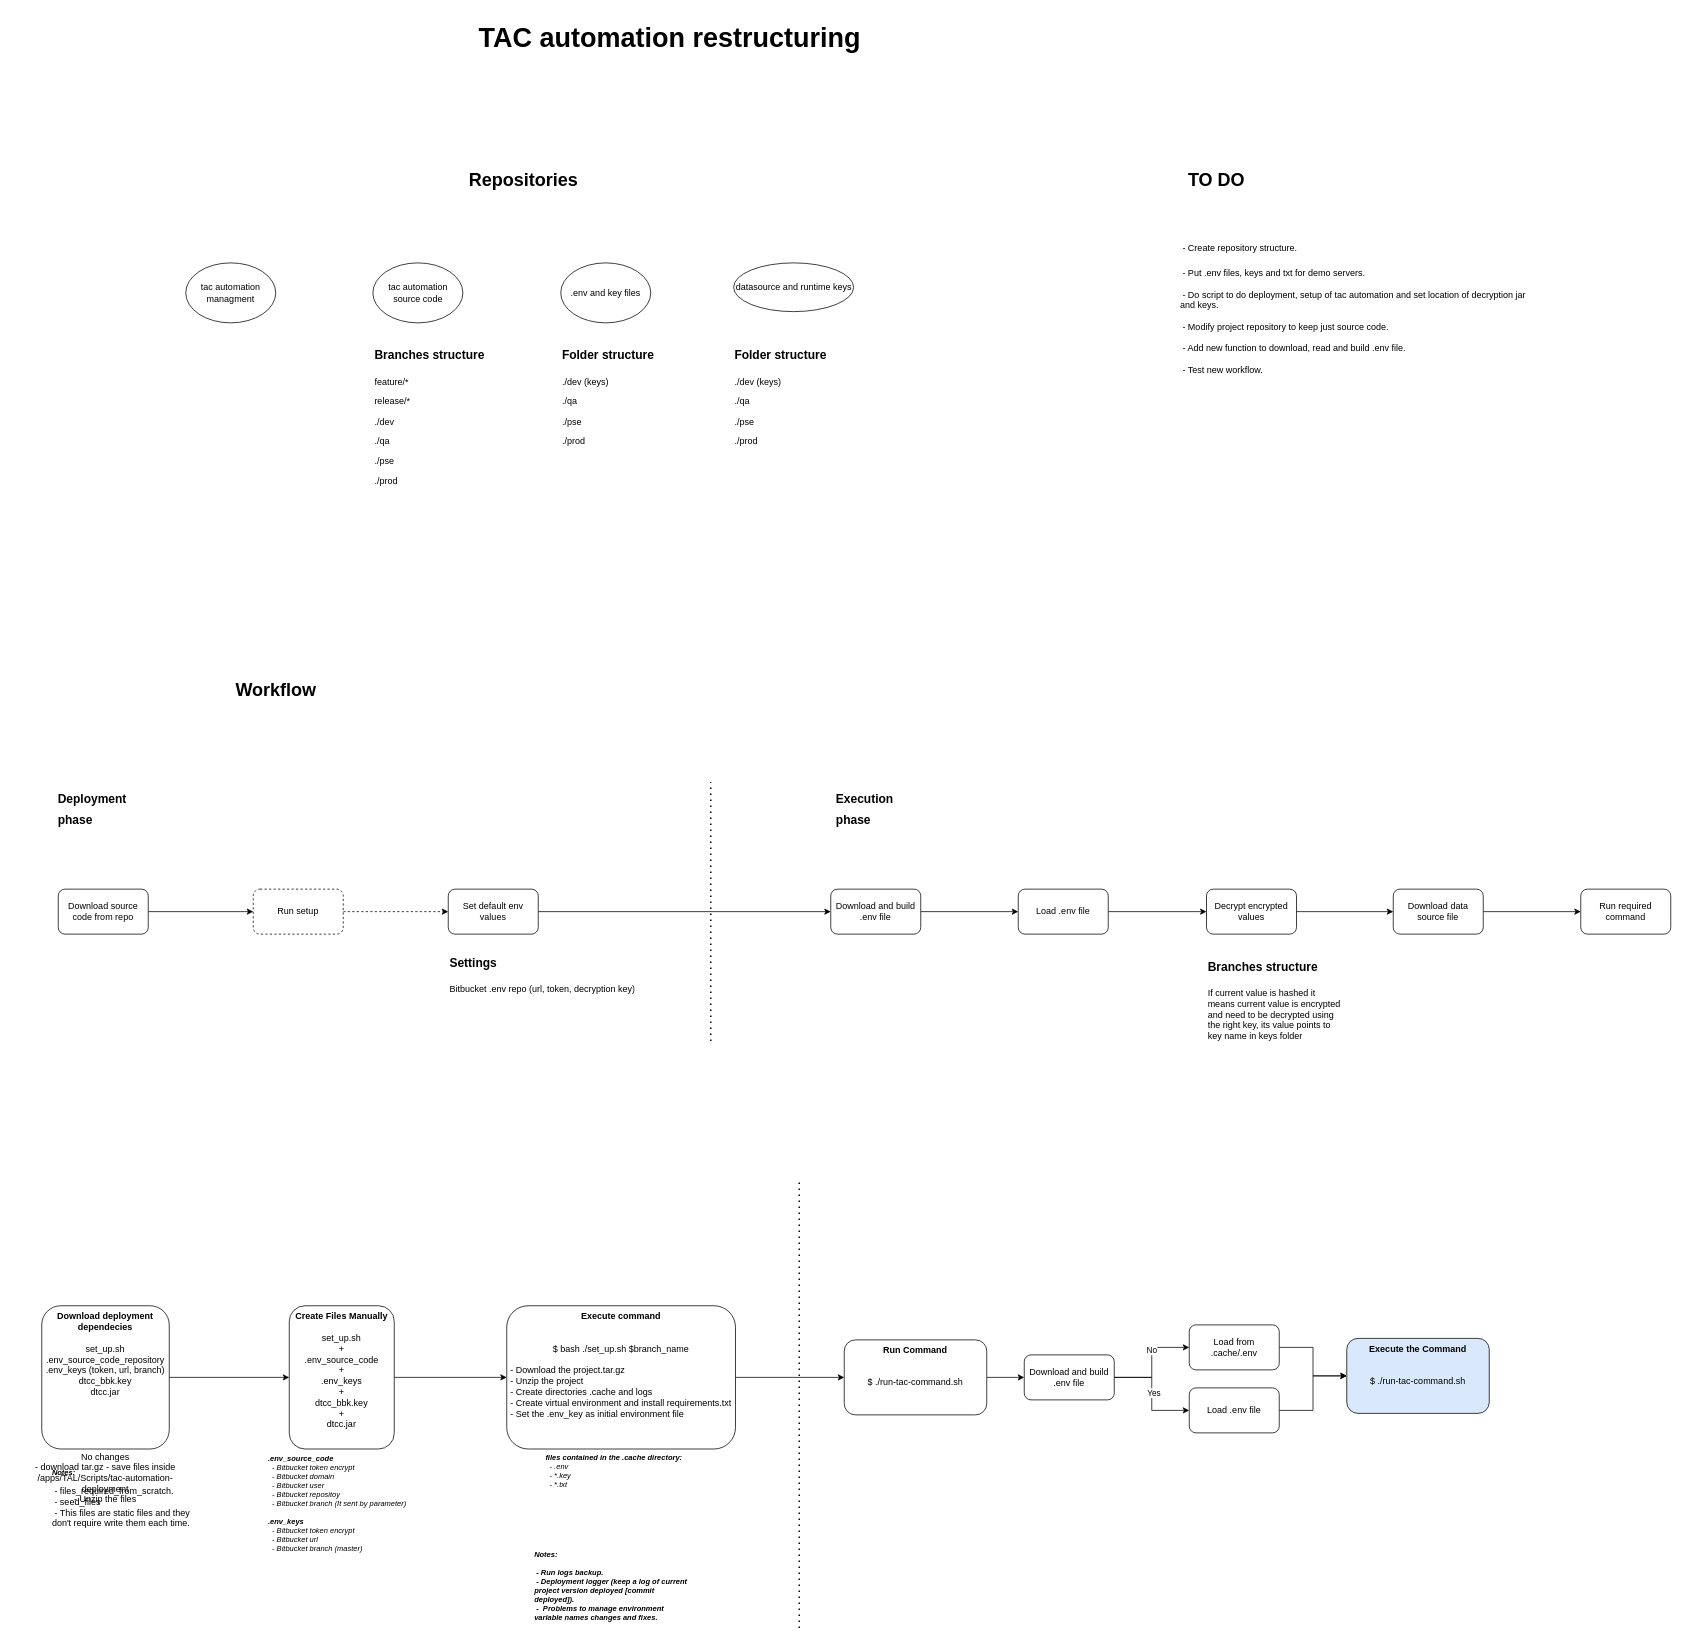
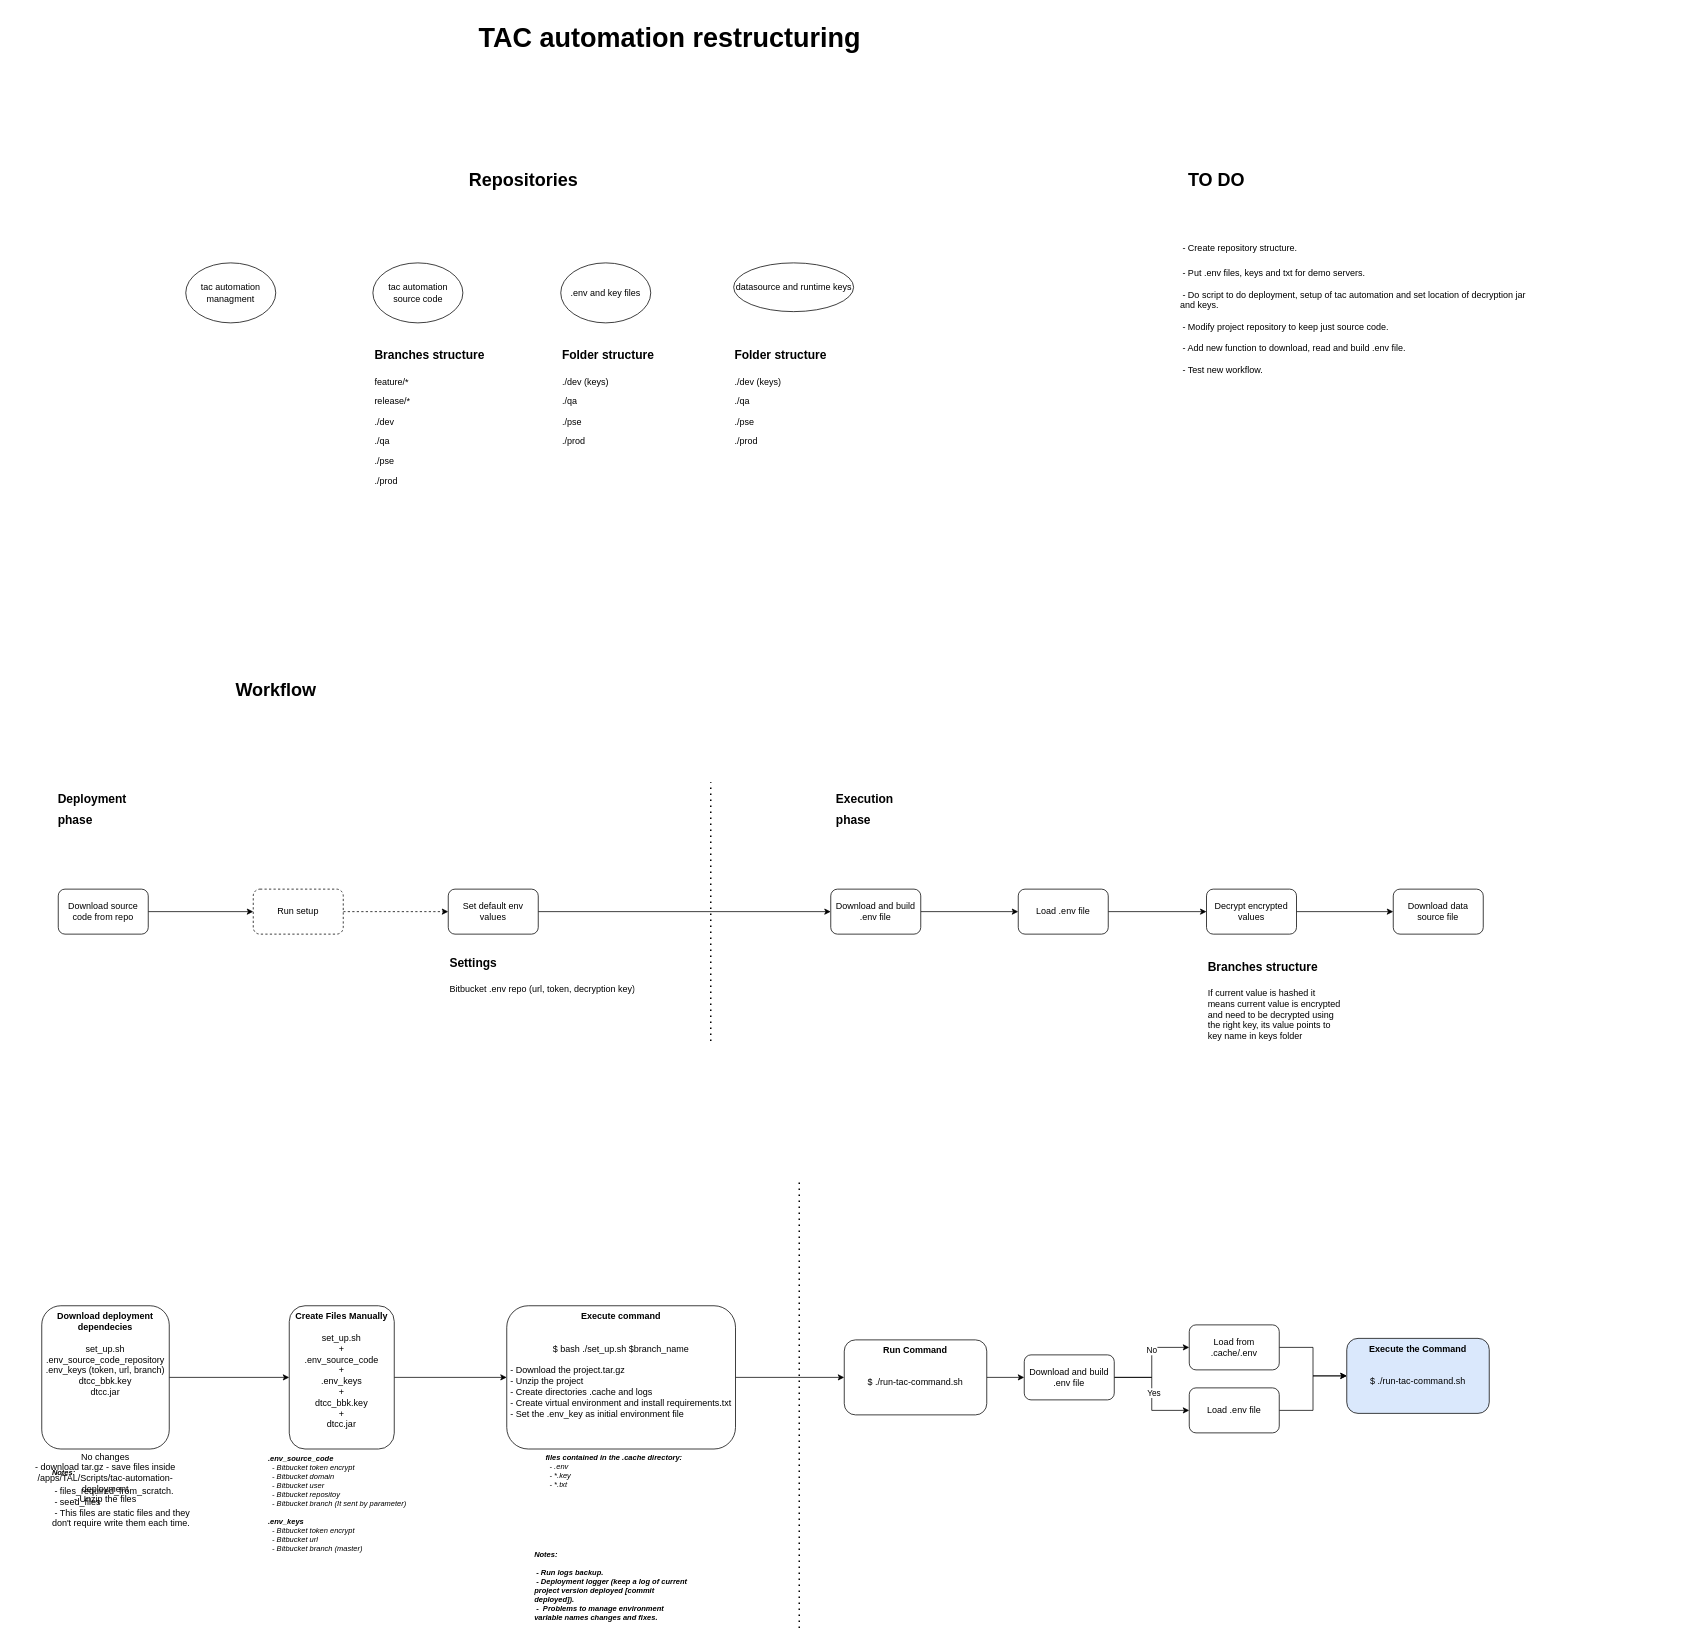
(1529, 912) -> none
(1626, 912) -> none
